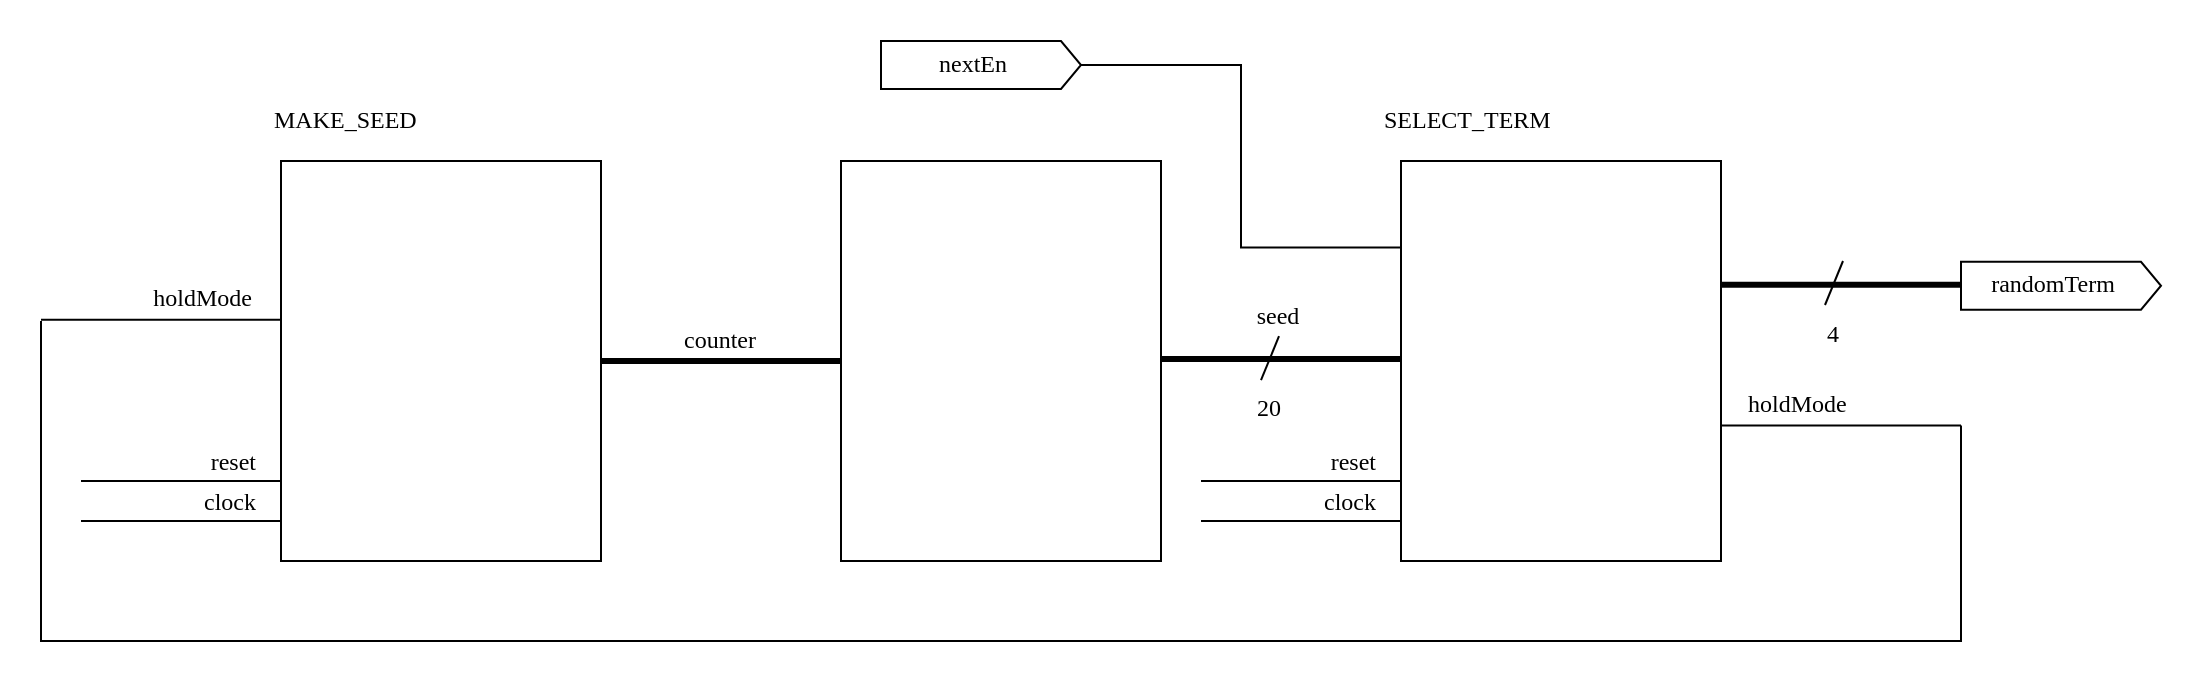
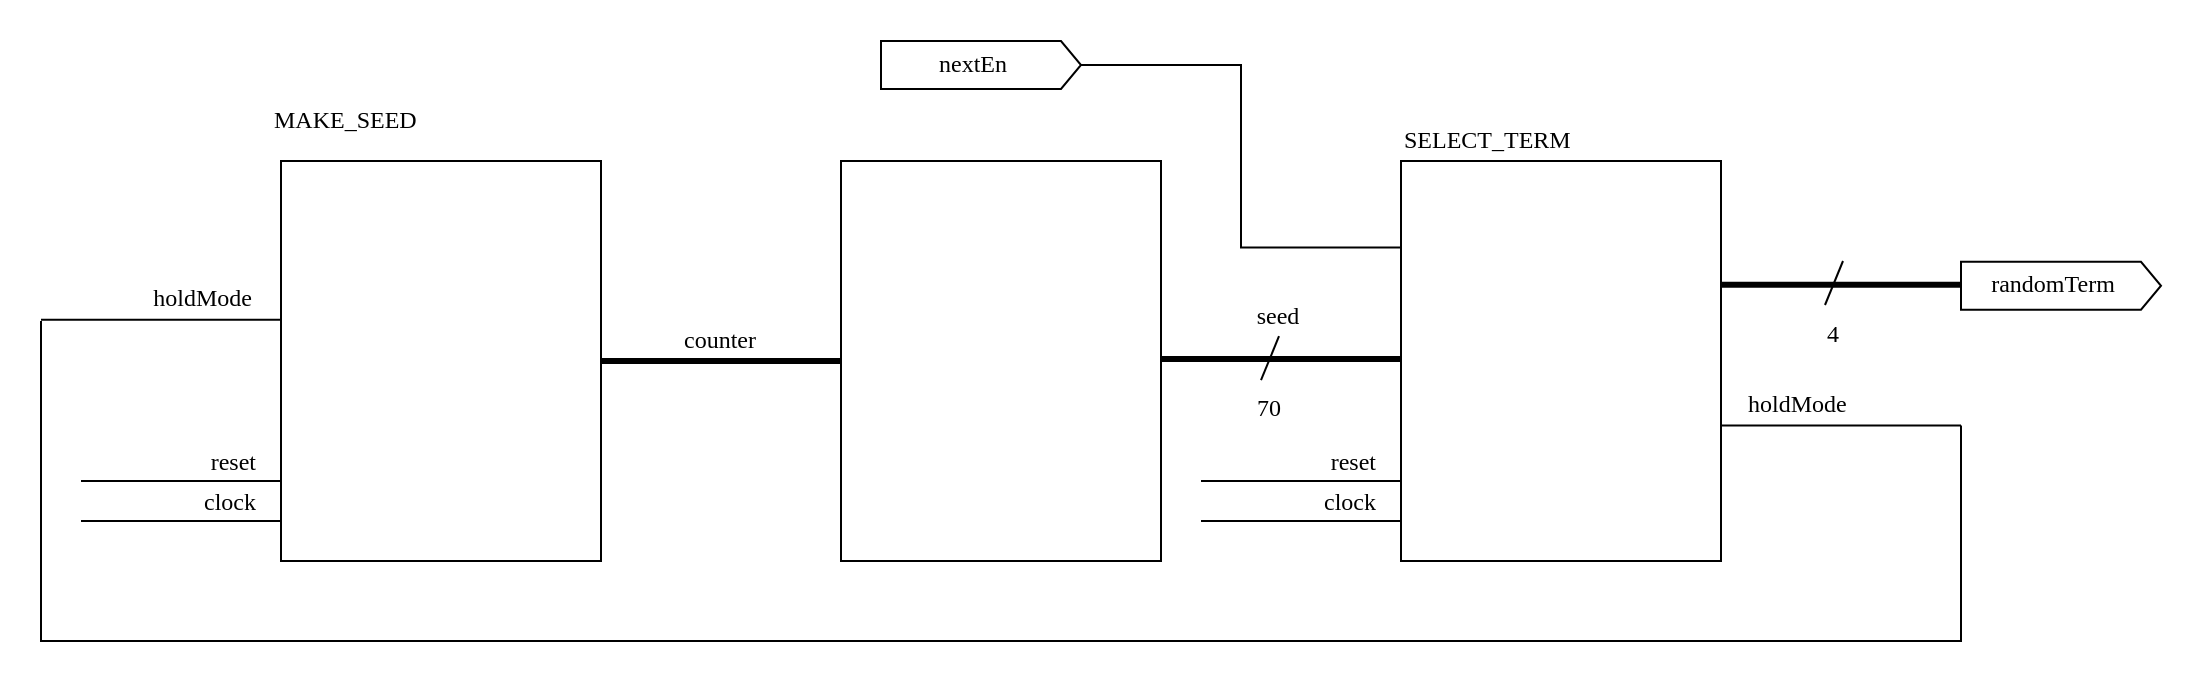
(1541, 121) -> (1561, 141)
(1270, 407) -> (1270, 407)
